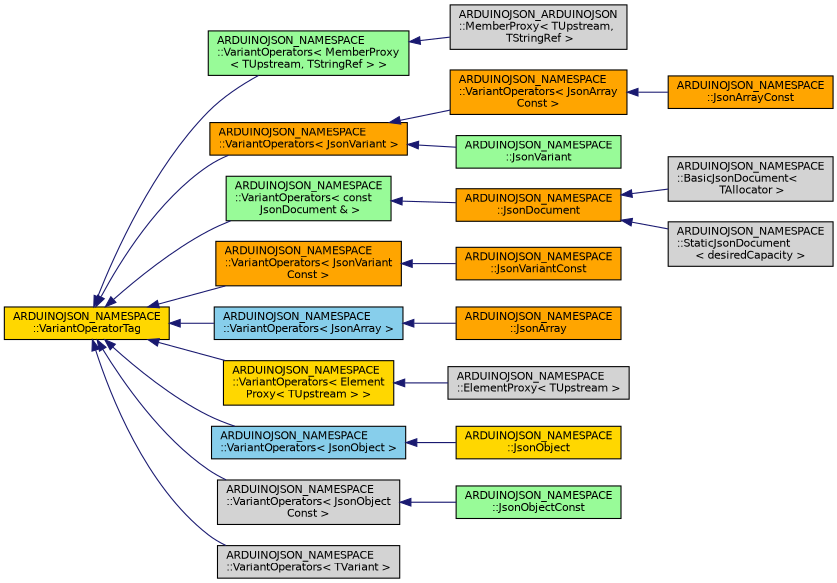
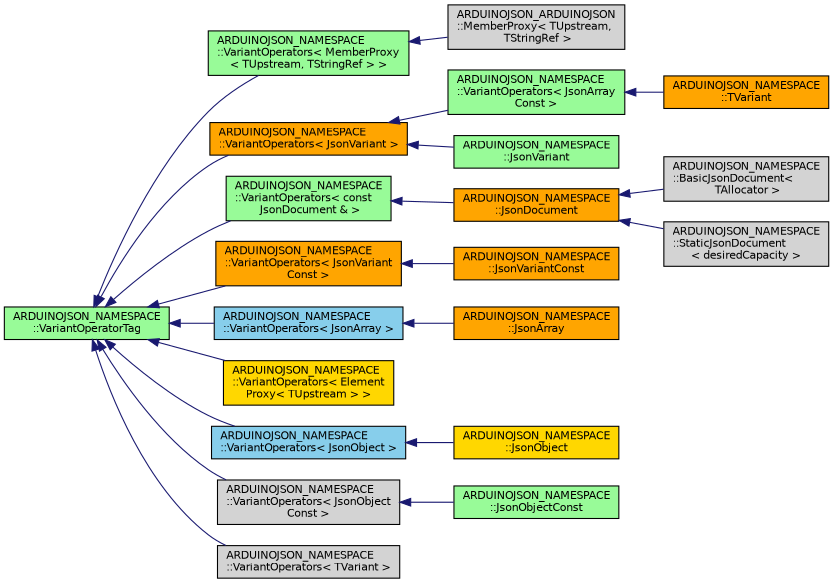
(539, 92) -> (536, 92)
(751, 92) -> (746, 92)
(87, 323) -> (87, 323)
(539, 383) -> none
